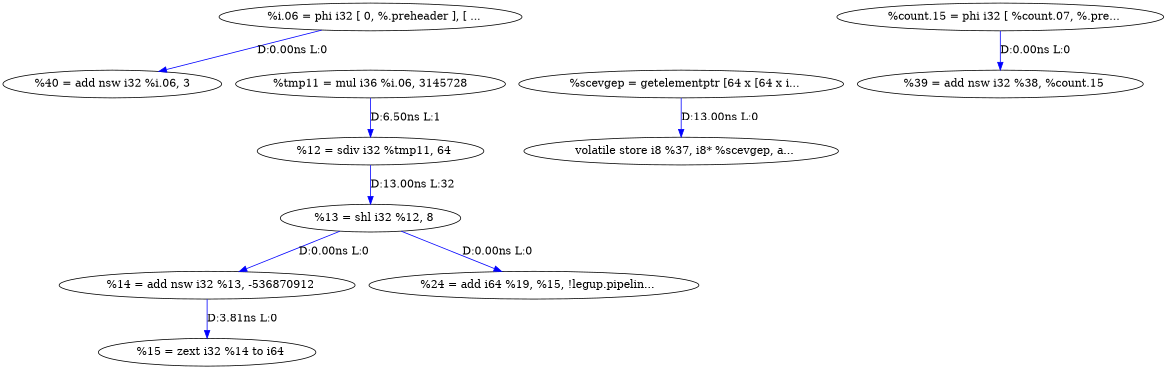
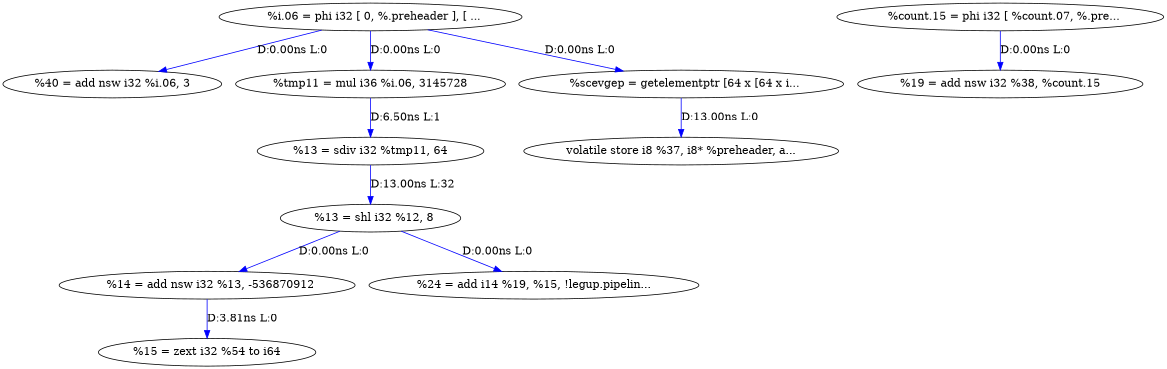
none -> (371, 47)
none -> (522, 50)
(1000, 84) -> (1000, 84)
(371, 151) -> (371, 151)
(681, 151) -> (681, 151)
(534, 285) -> (534, 285)
(207, 352) -> (207, 352)
